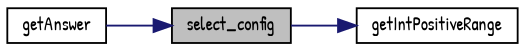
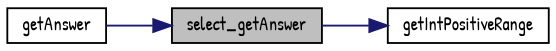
(231, 26) -> (247, 26)
